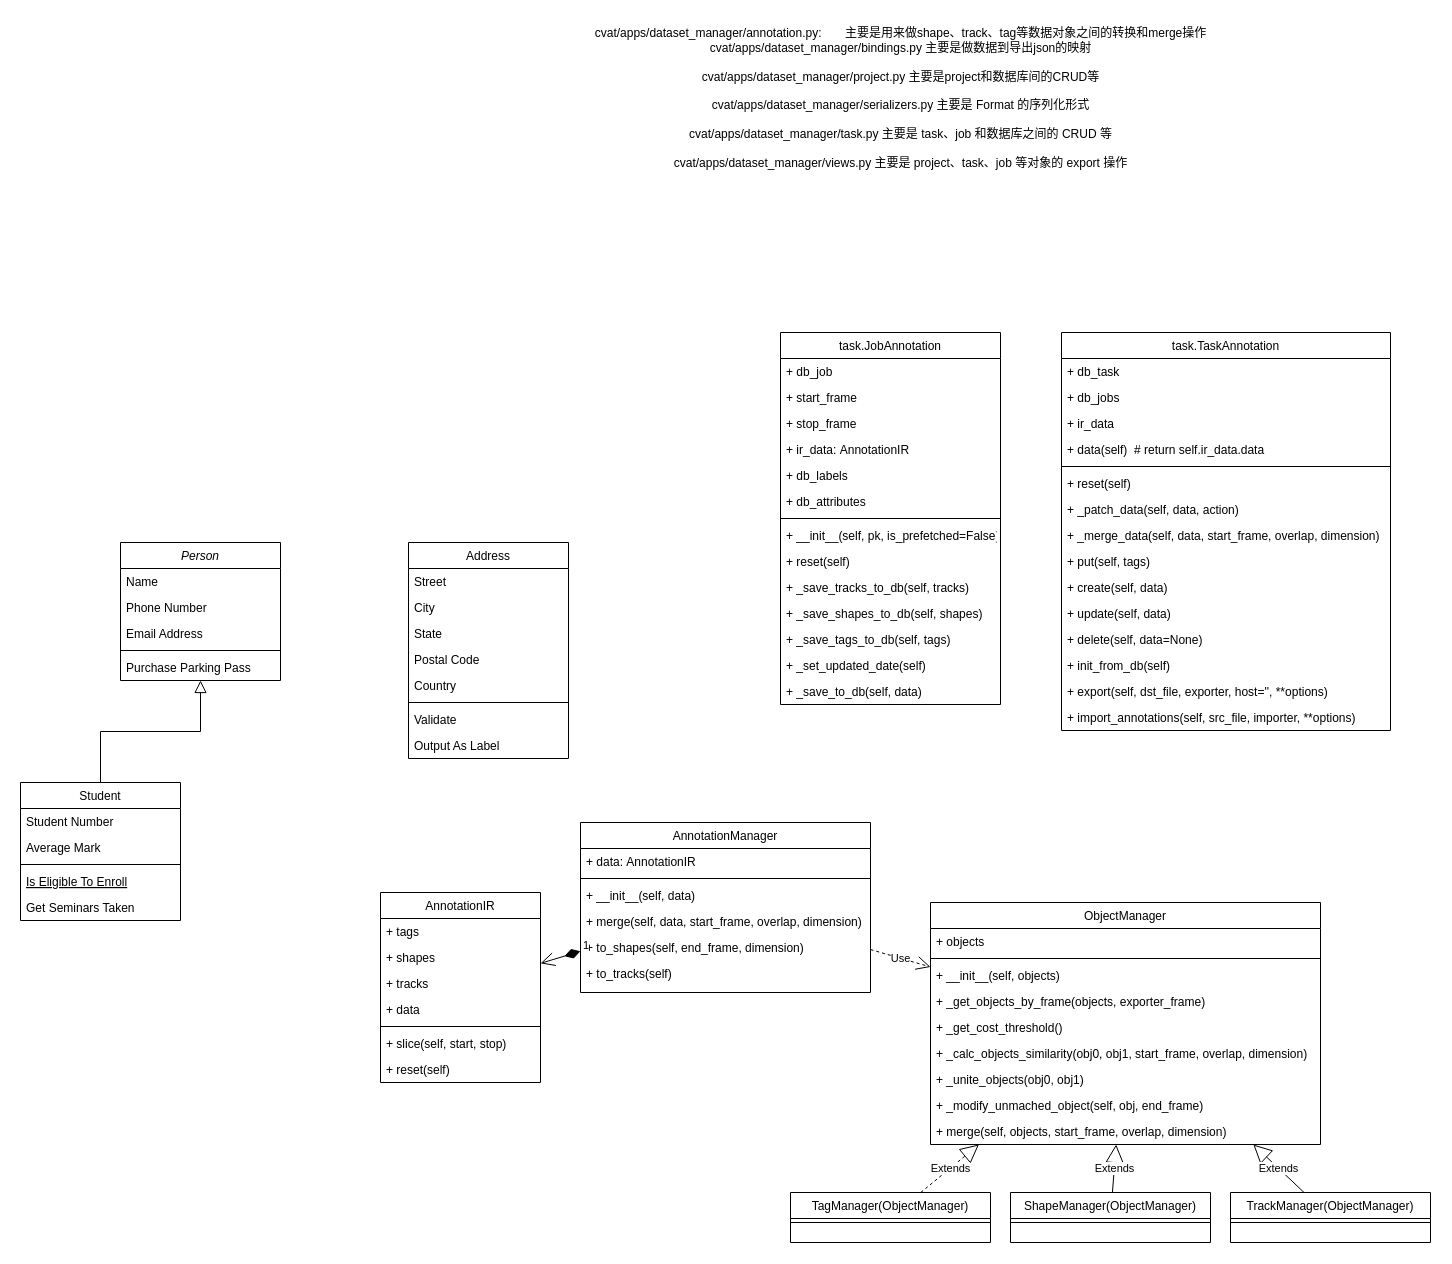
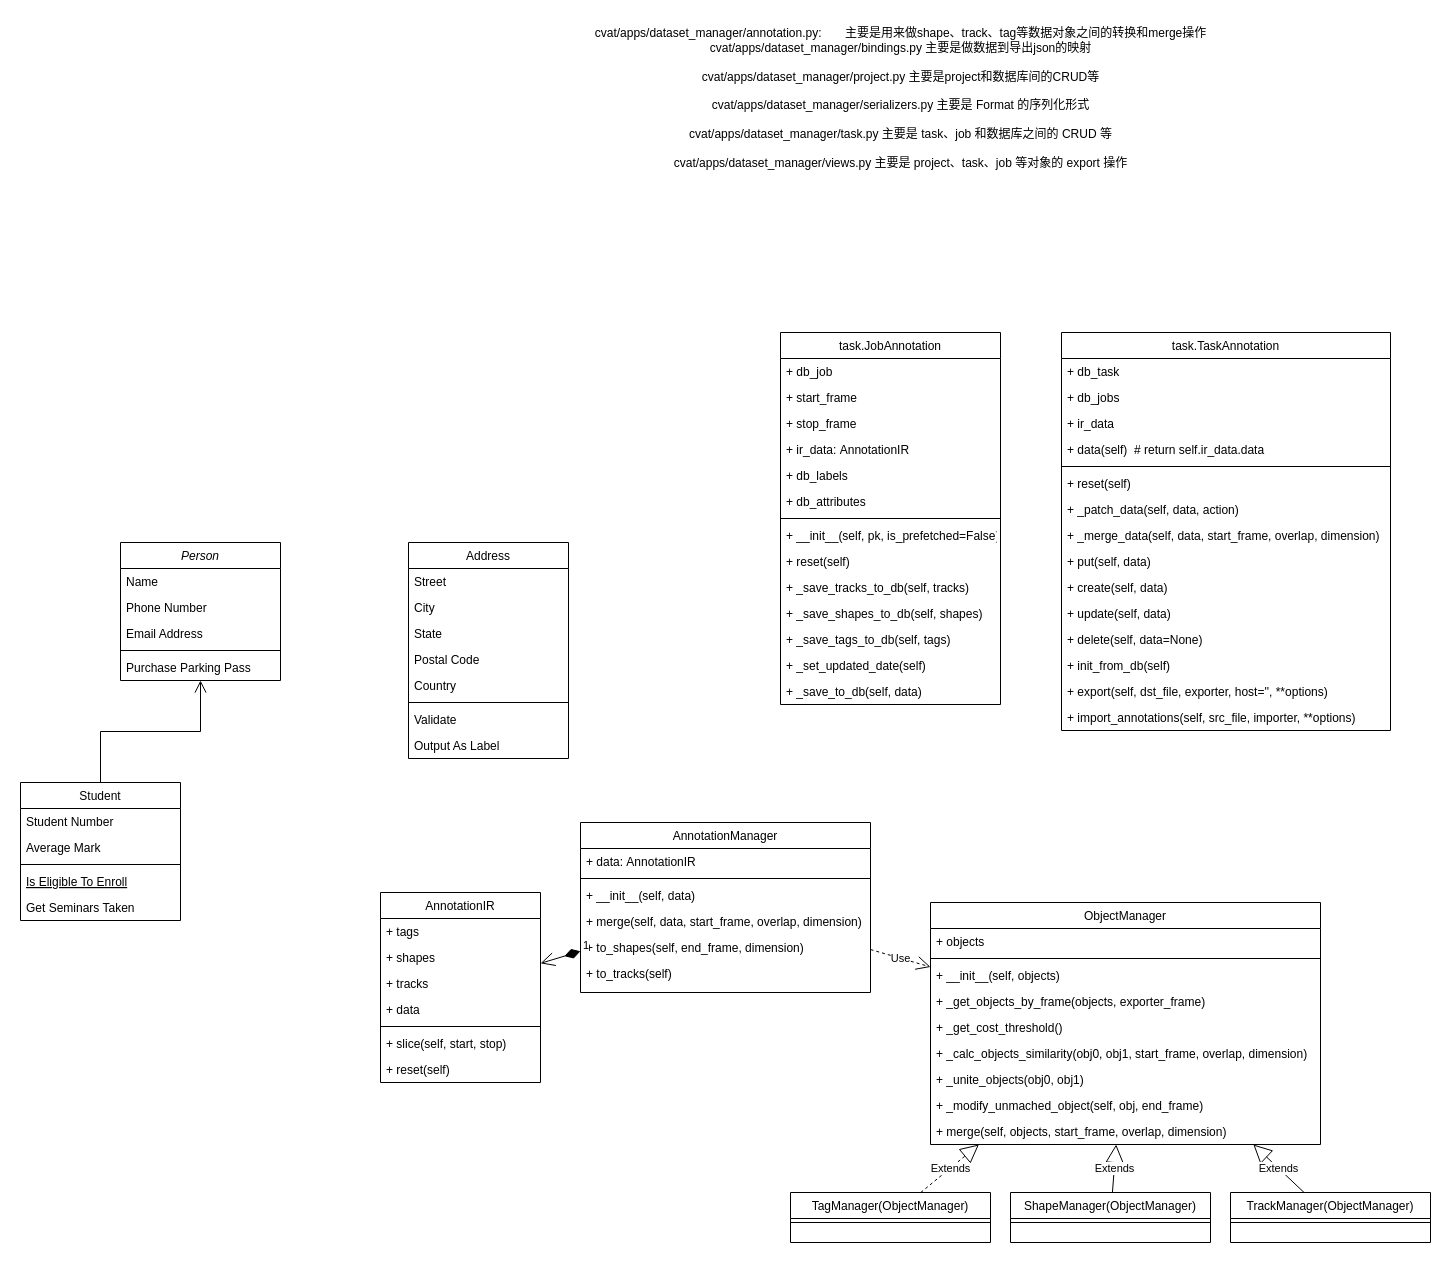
(1119, 562) -> (1119, 562)
(201, 694) -> (201, 689)
